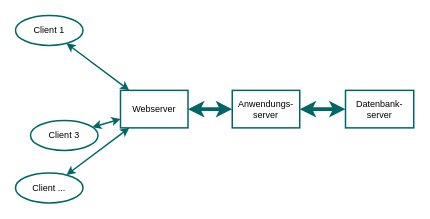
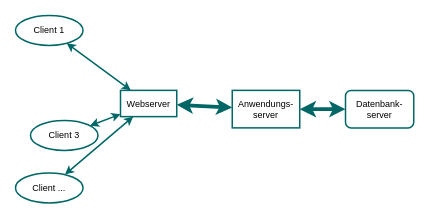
(154, 109) -> (149, 104)
(380, 109) -> (380, 109)
